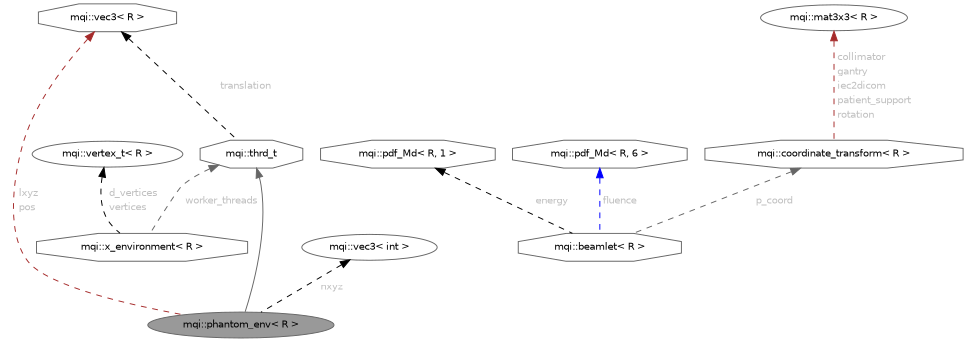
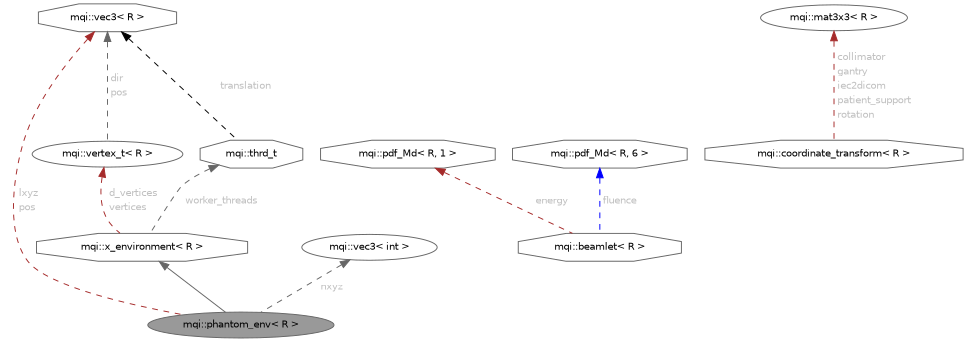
none -> (107, 91)
(508, 203) -> (508, 203)
(712, 203) -> none
(103, 208) -> (103, 208)
(260, 245) -> (196, 290)
(301, 288) -> (301, 288)
